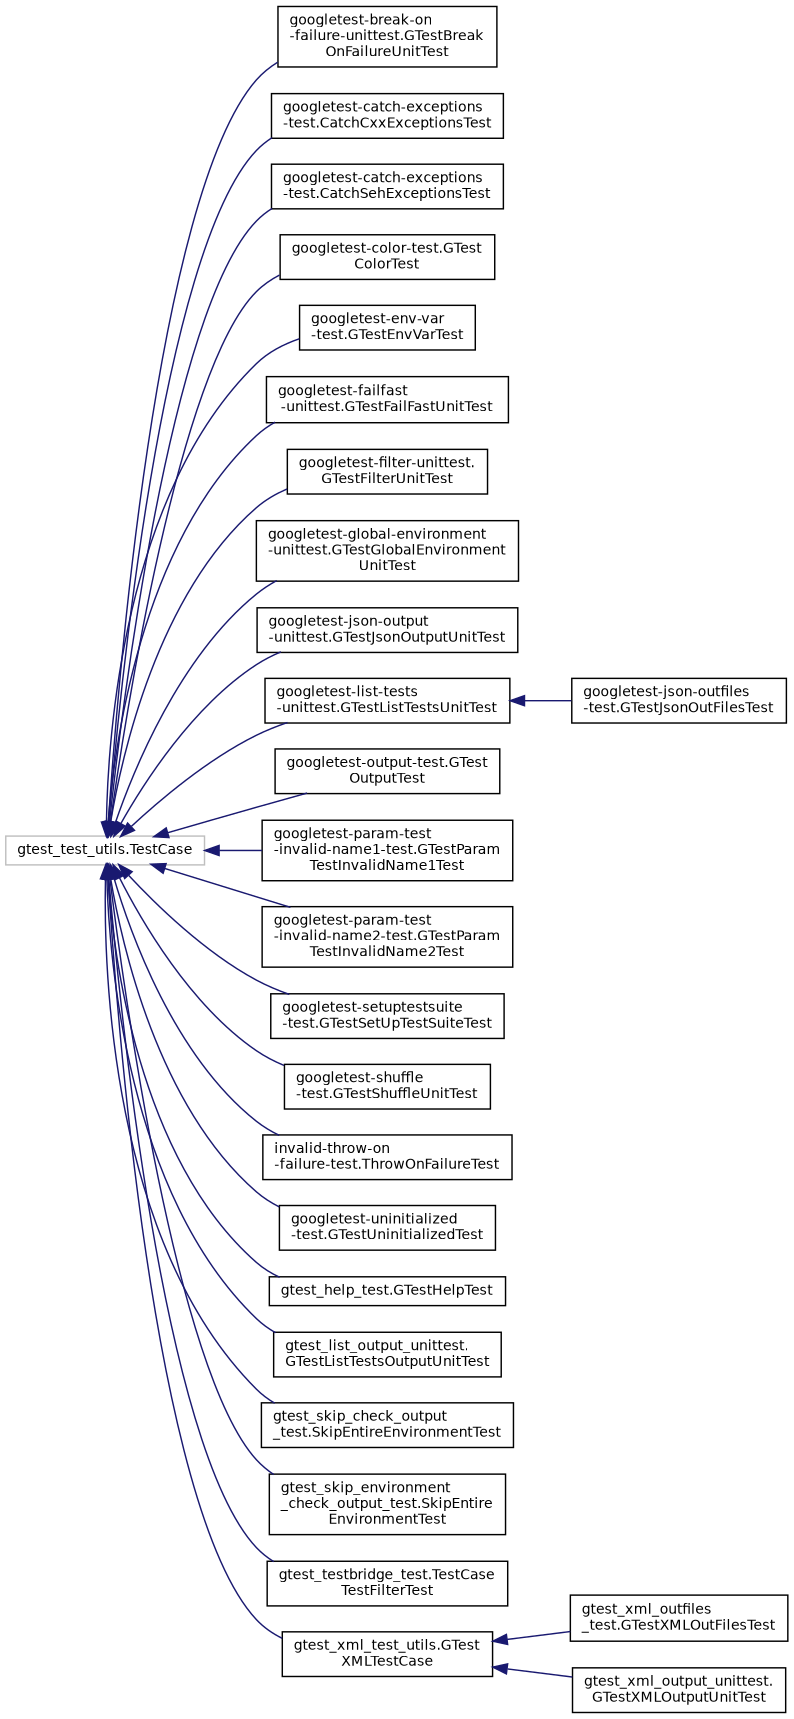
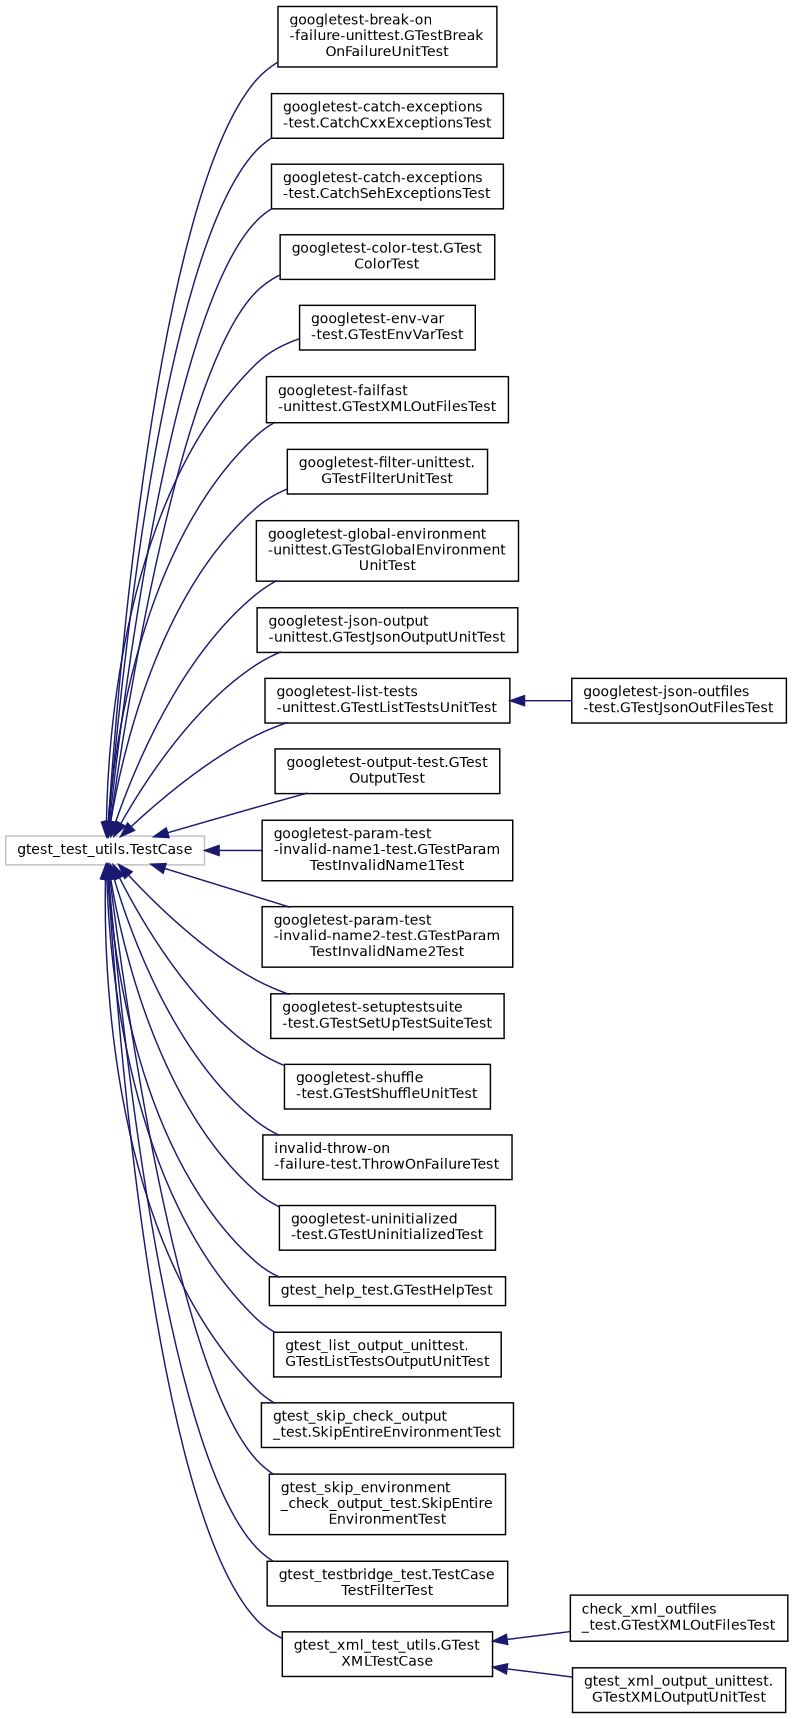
(387, 400) -> (387, 400)
(679, 1618) -> (679, 1618)
